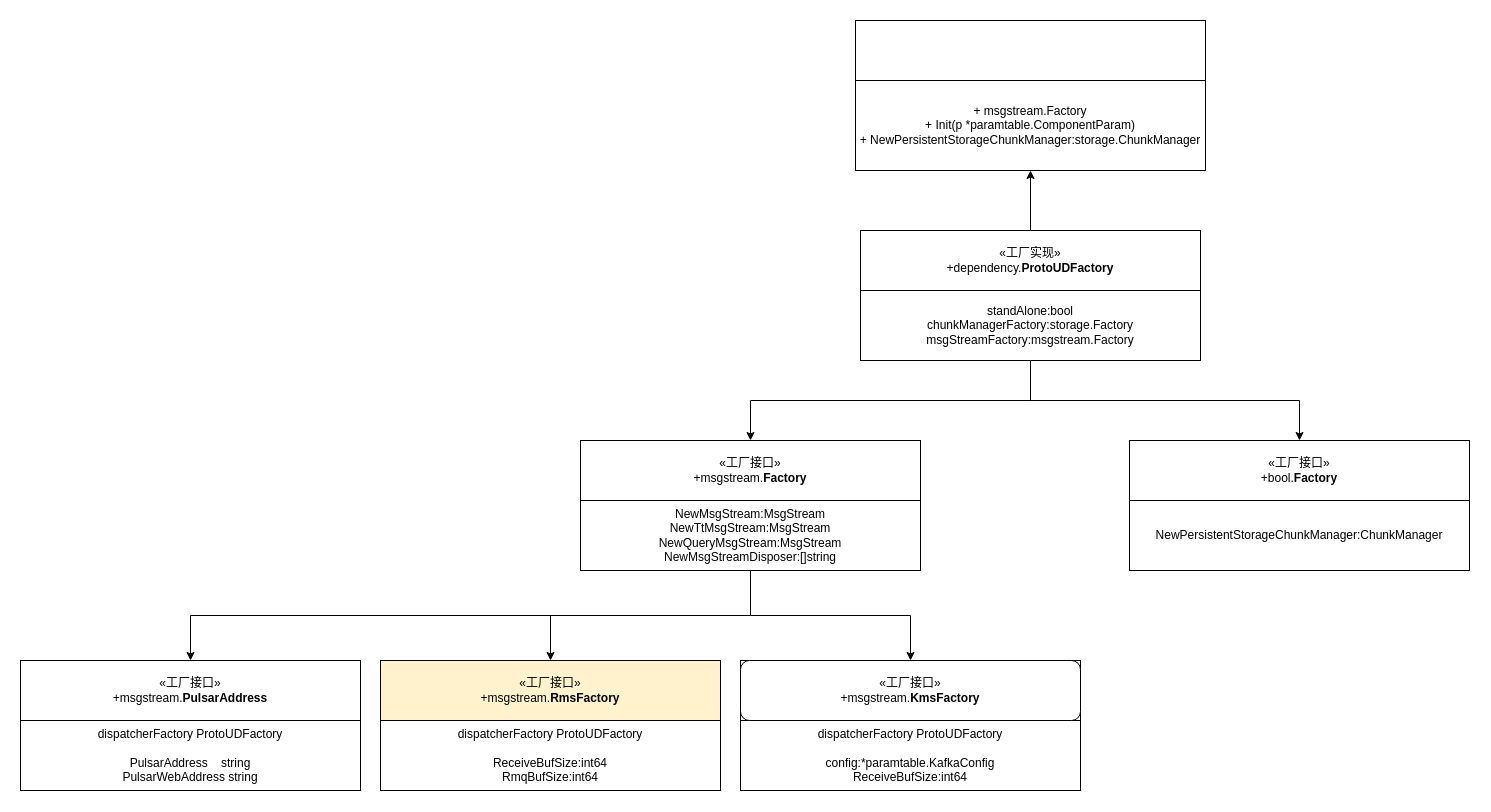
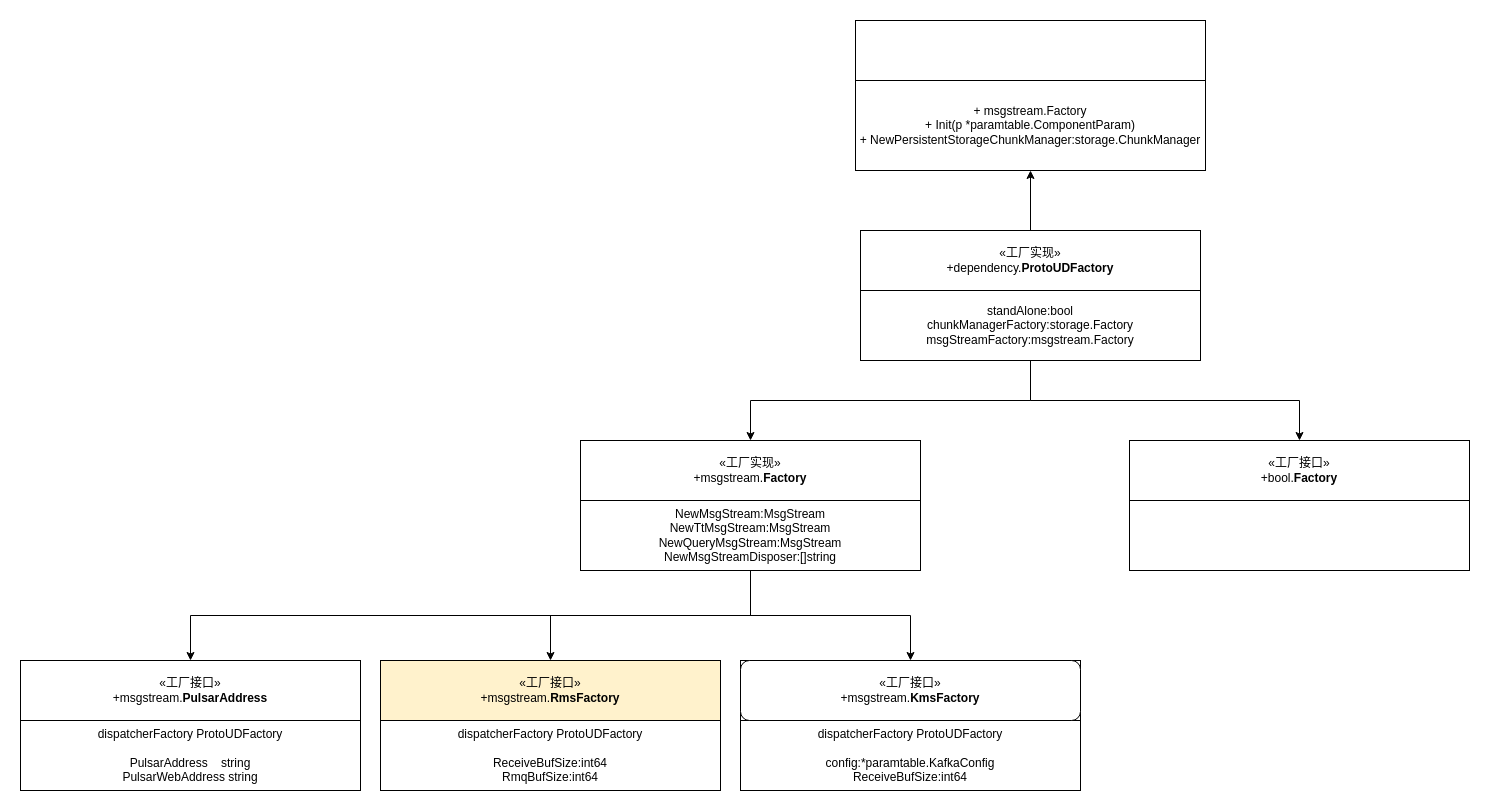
(751, 471) -> (751, 471)
(1300, 536) -> none
